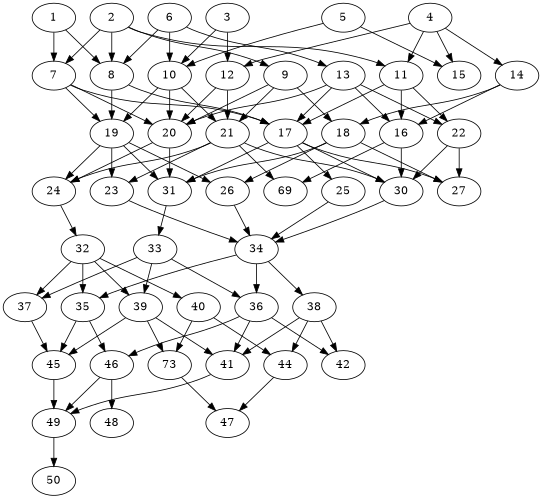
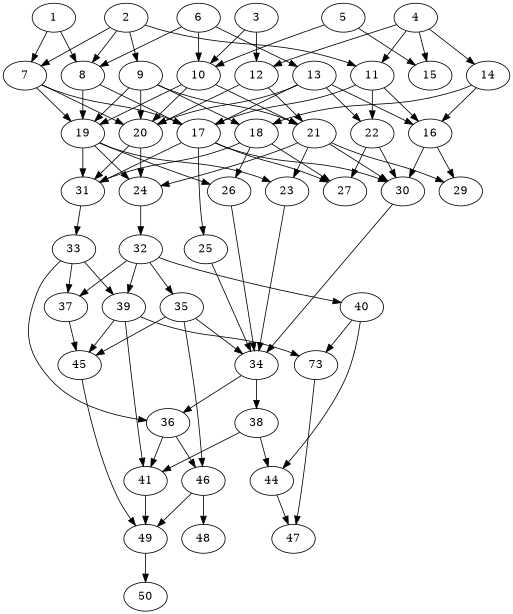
none -> (116, 100)
(285, 191) -> (461, 191)
(171, 273) -> (211, 330)
(343, 365) -> none
